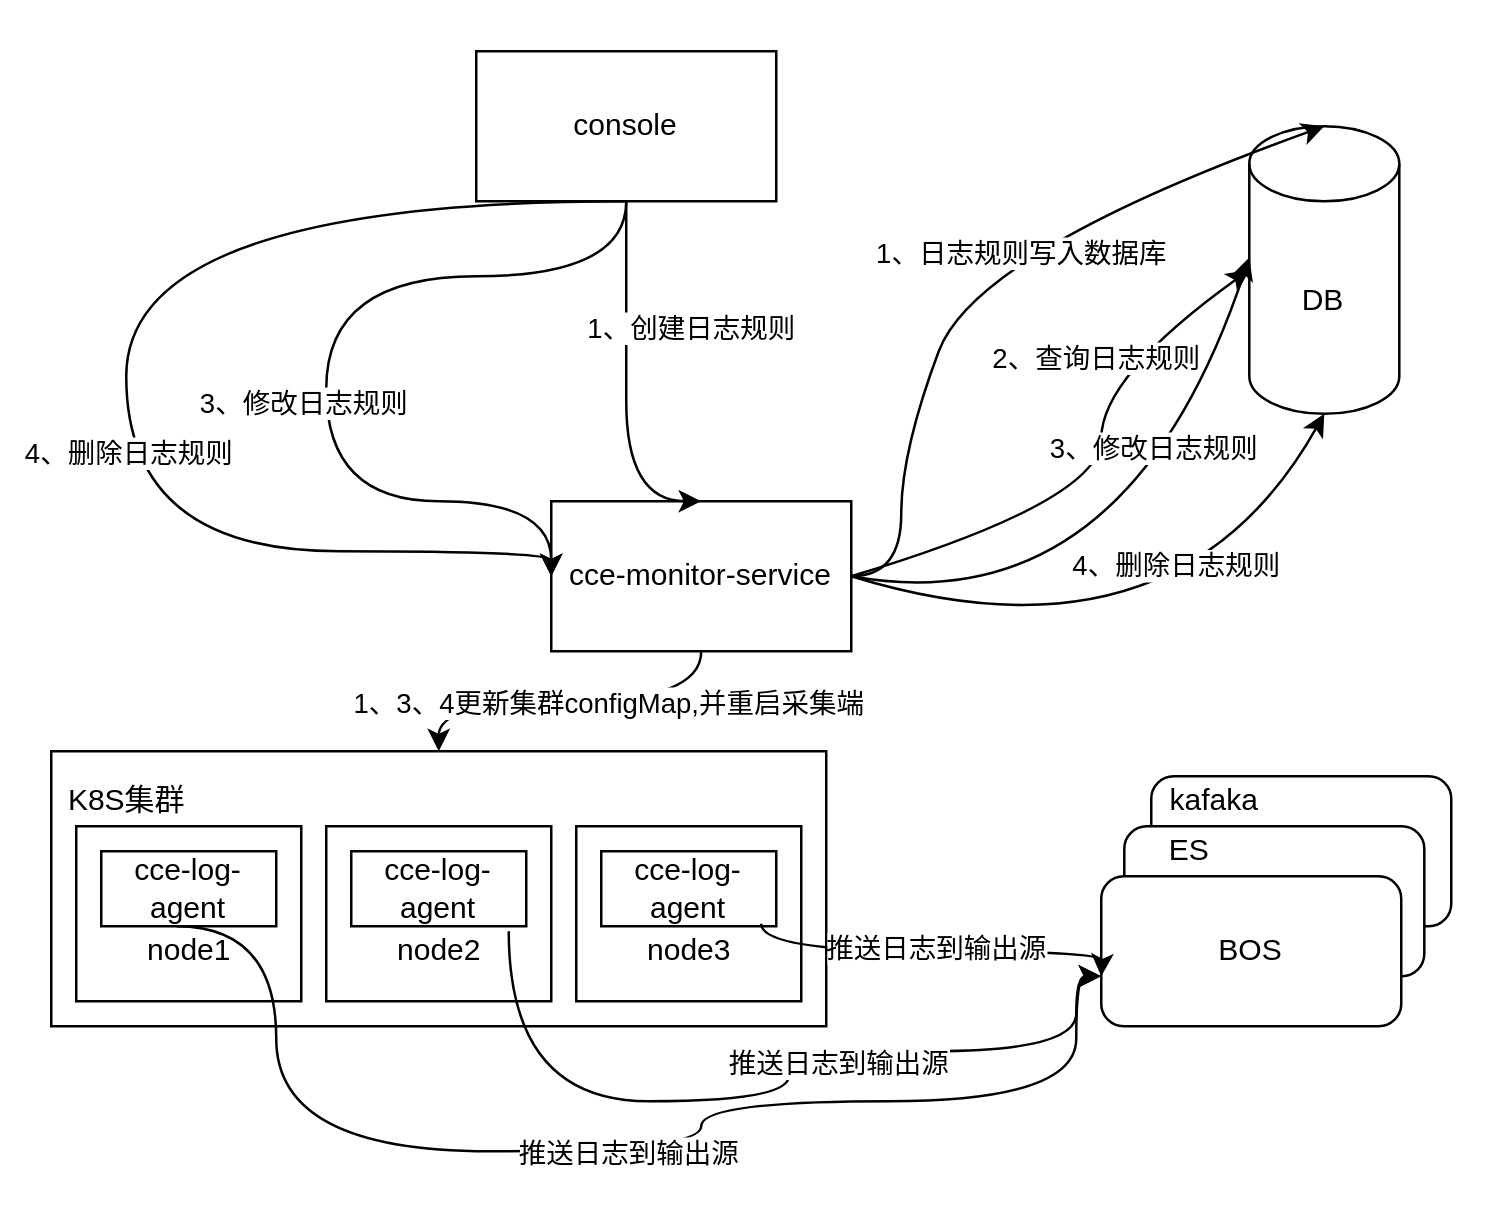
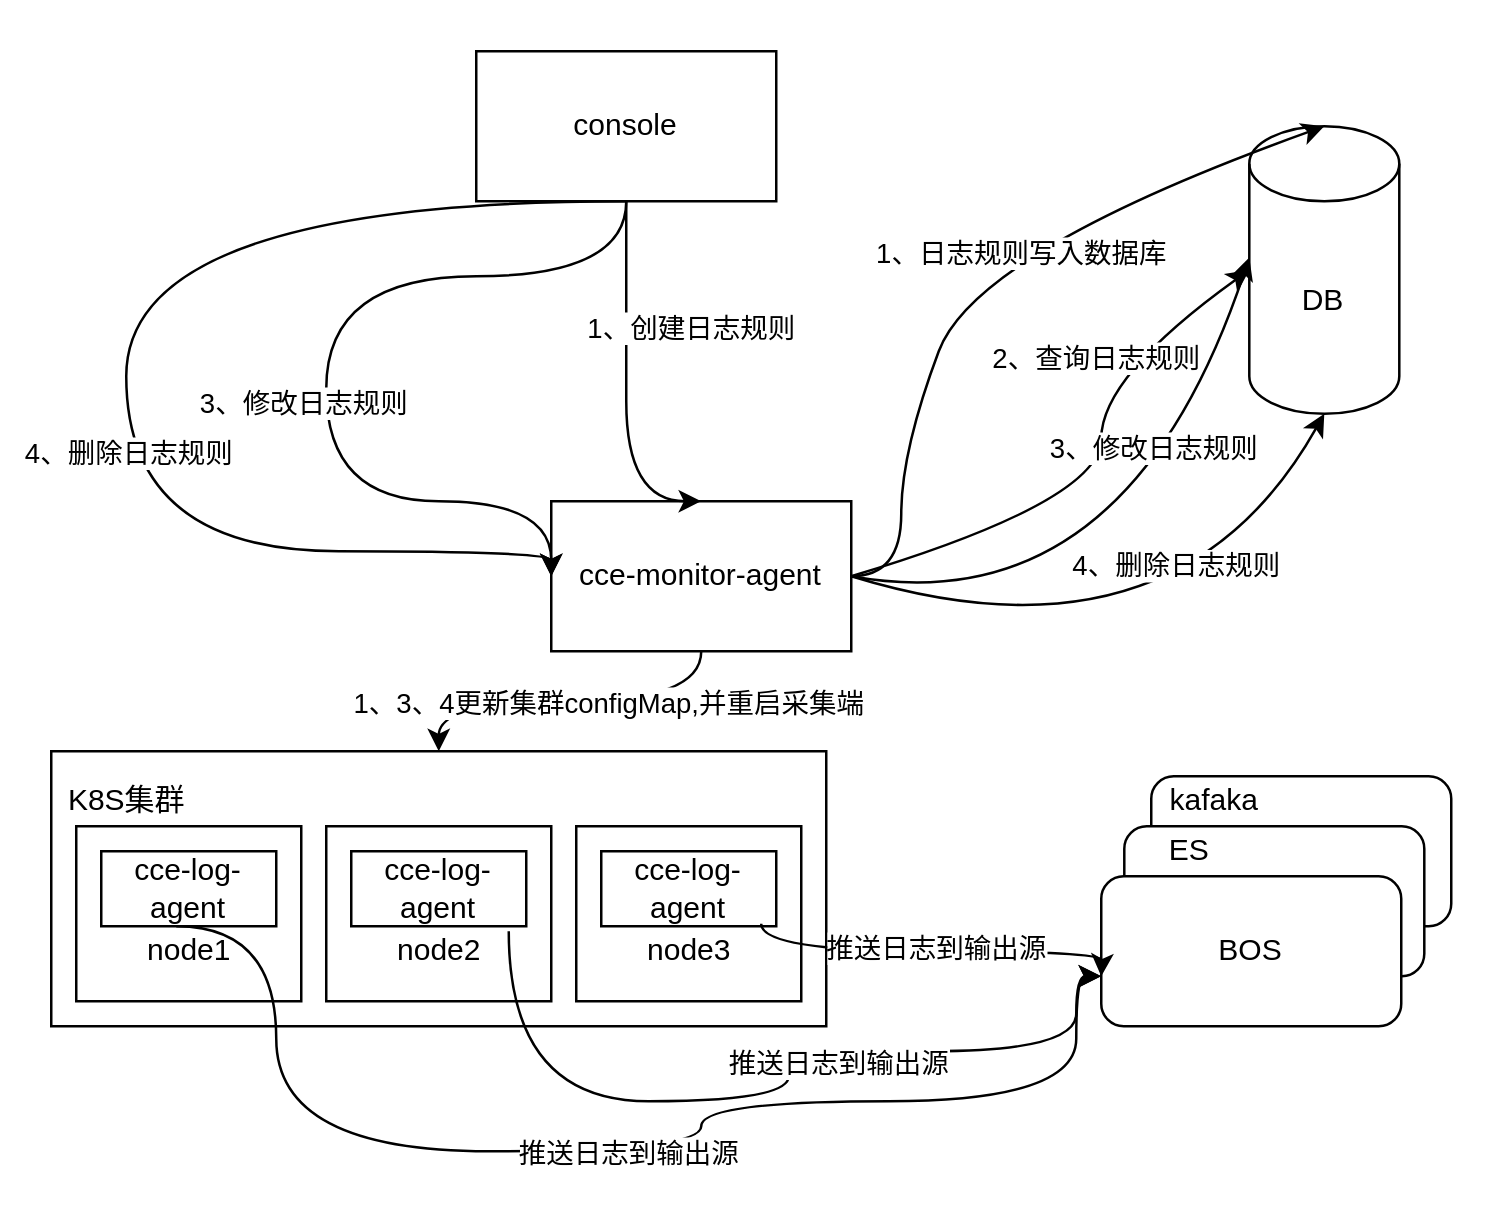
(701, 576) -> (701, 576)
